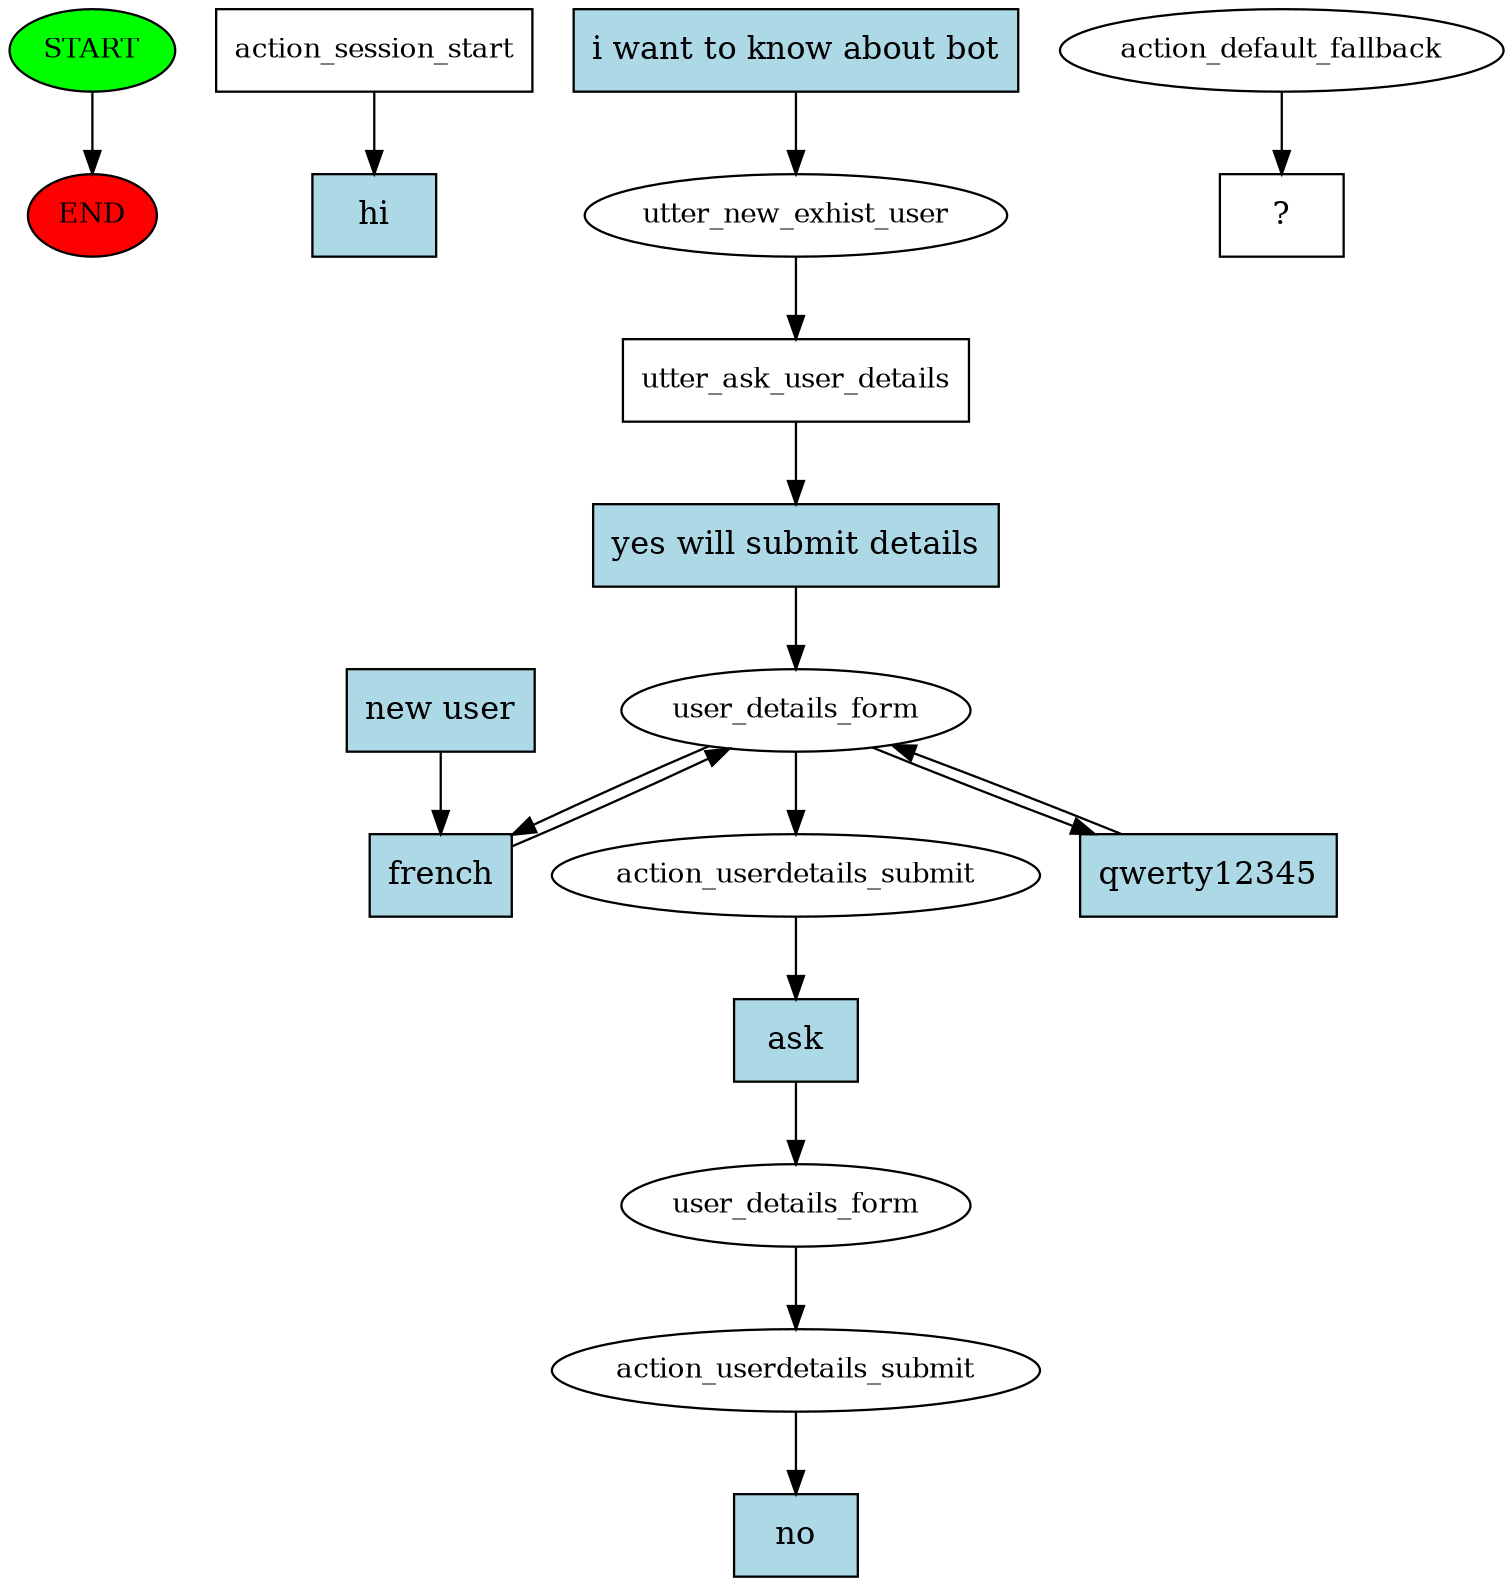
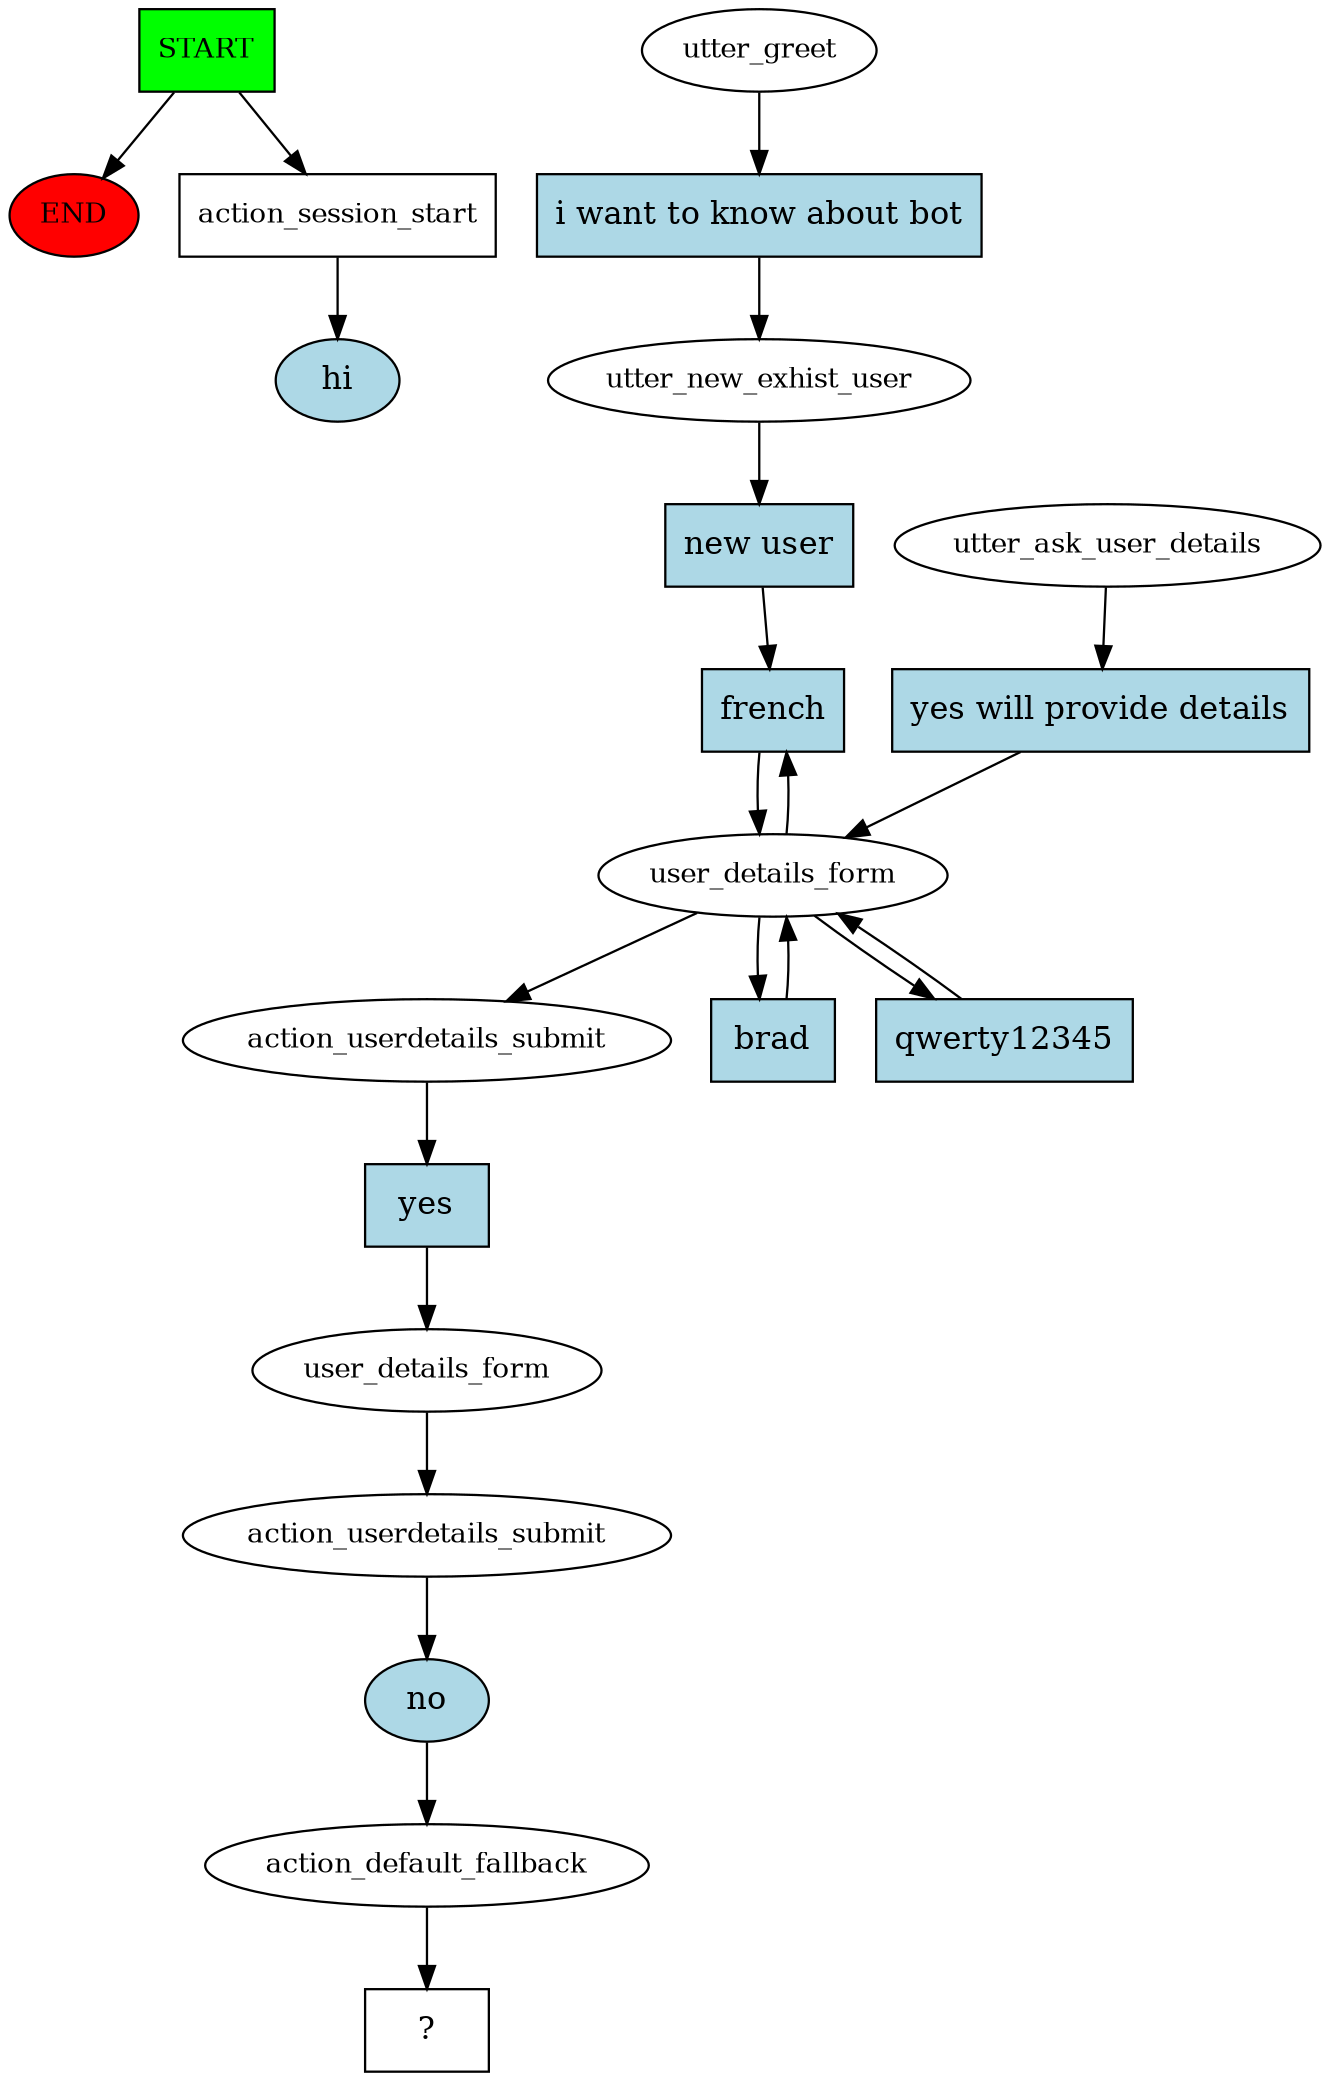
(92, 50) -> (207, 50)
none -> (759, 50)
none -> (265, 124)
(374, 215) -> (338, 380)
(796, 287) -> (759, 452)
(796, 380) -> (1108, 545)
(796, 545) -> (1101, 710)
none -> (773, 1040)
(796, 1040) -> (427, 1205)
(796, 1535) -> (427, 1700)
none -> (427, 1772)
